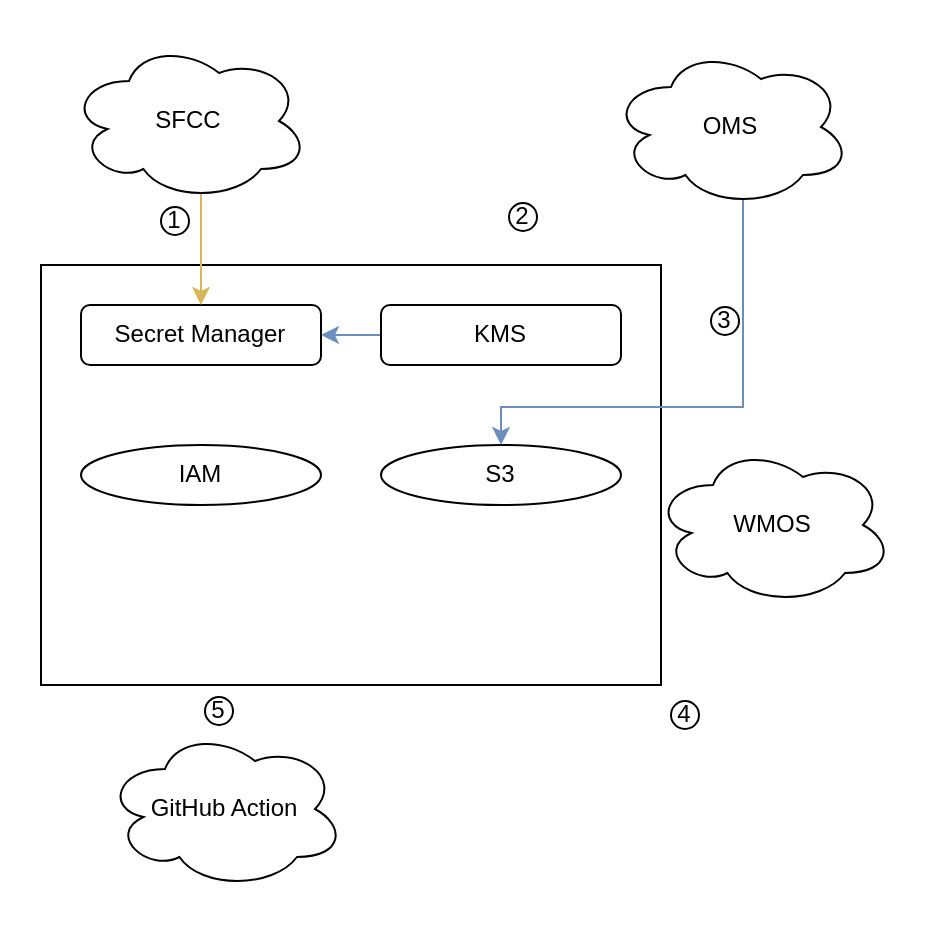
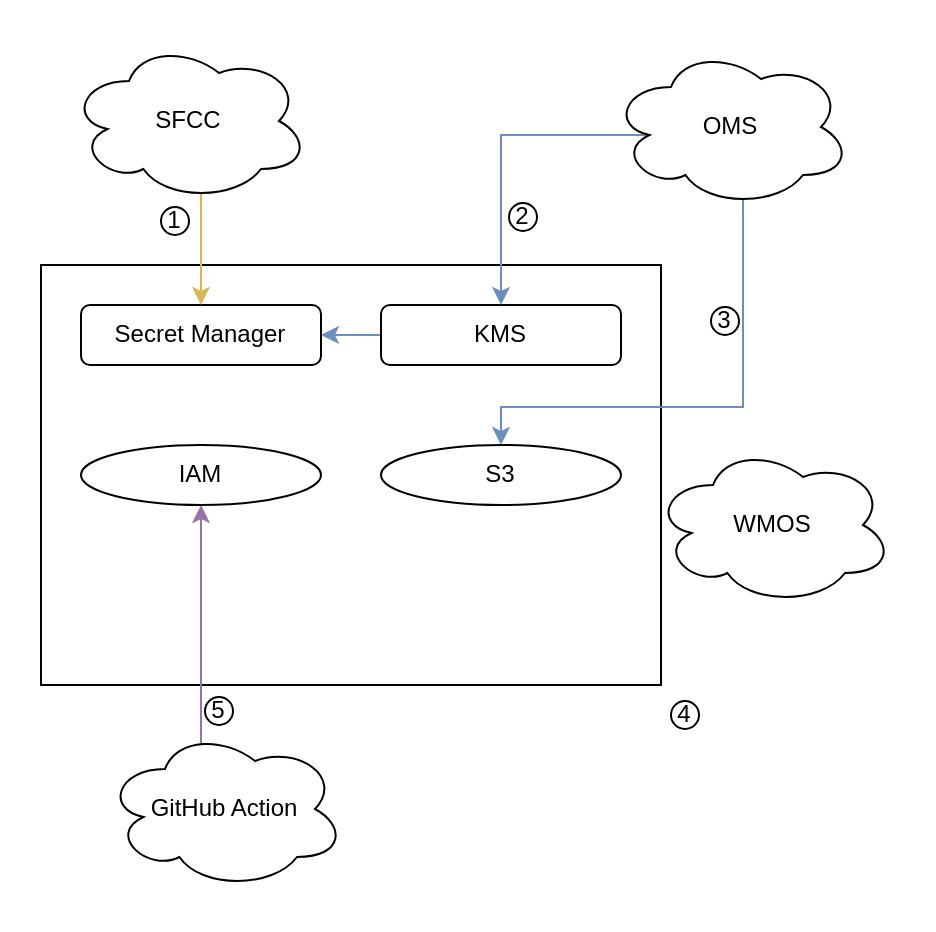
none -> (501, 144)
none -> (201, 630)
